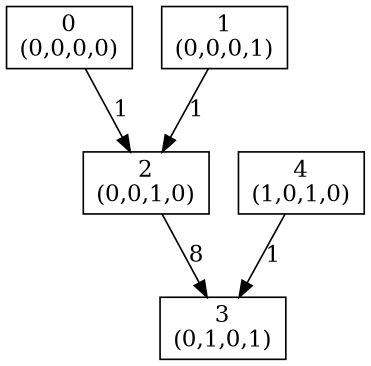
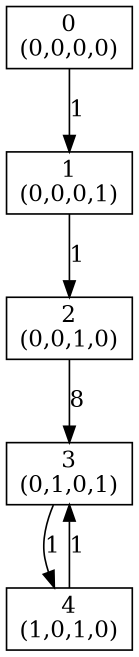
(104, 103) -> (69, 102)
none -> (44, 538)
